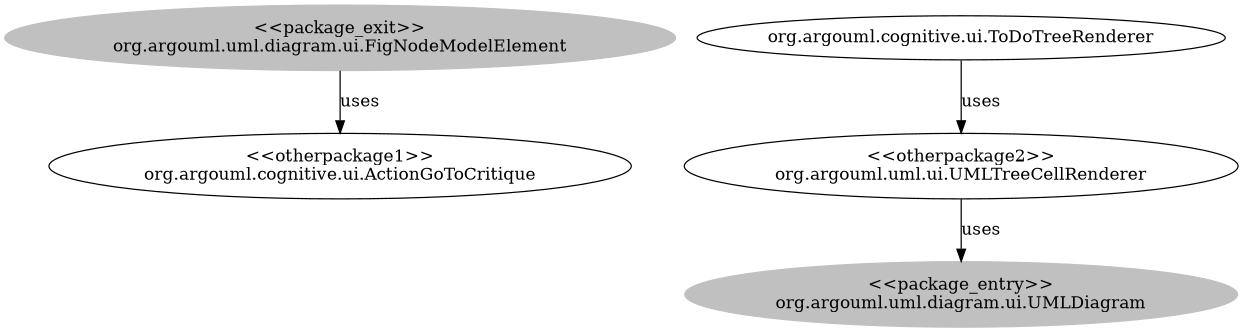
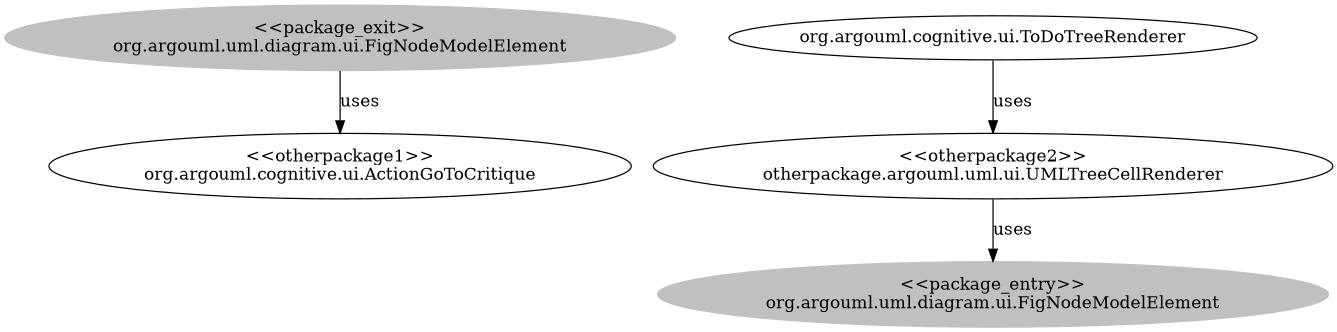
(961, 166) -> (993, 166)
(961, 294) -> (993, 294)
